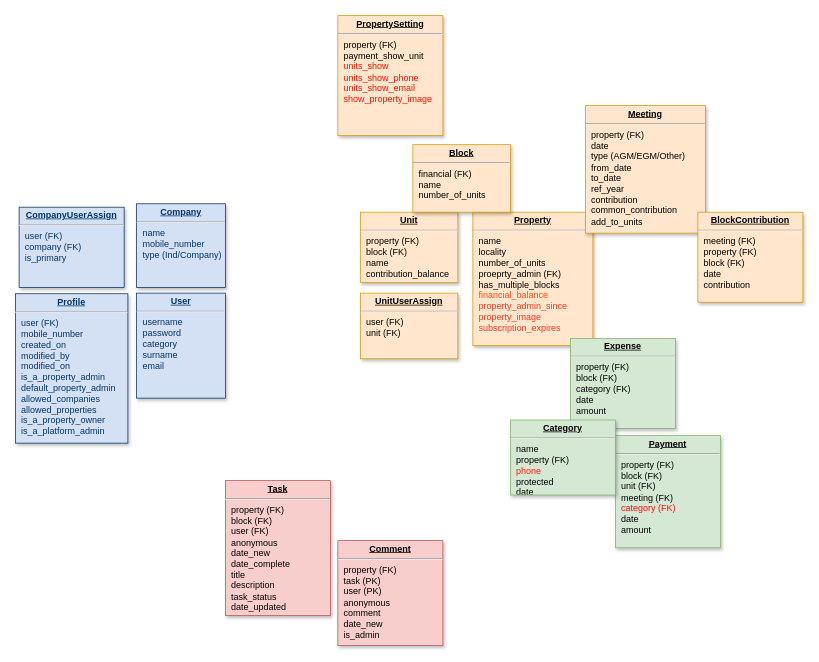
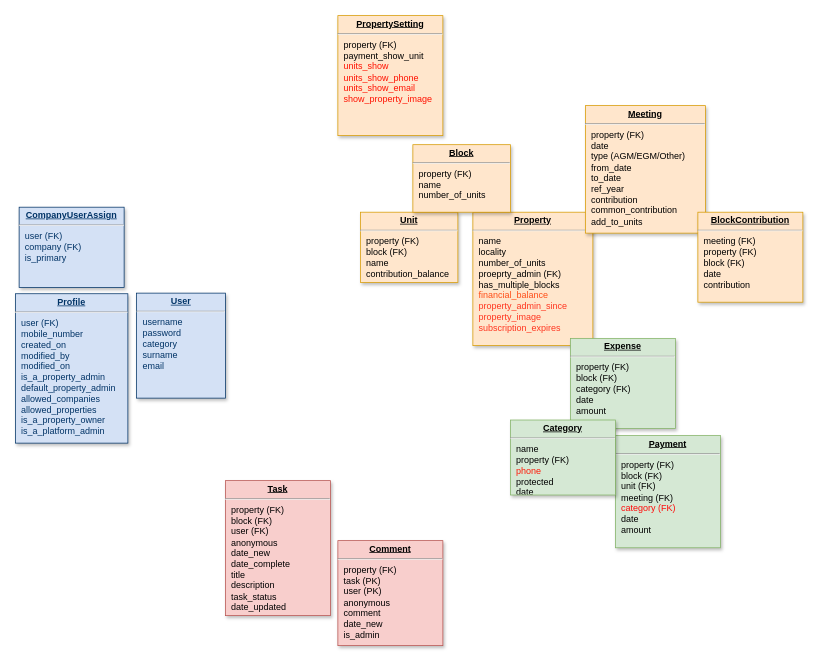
(450, 166) -> (450, 166)
(181, 245) -> none
(409, 326) -> none
